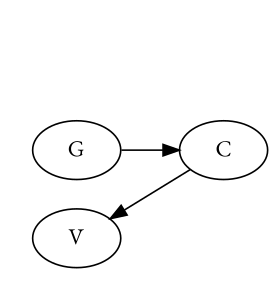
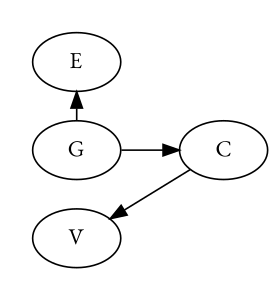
none -> (77, 62)
